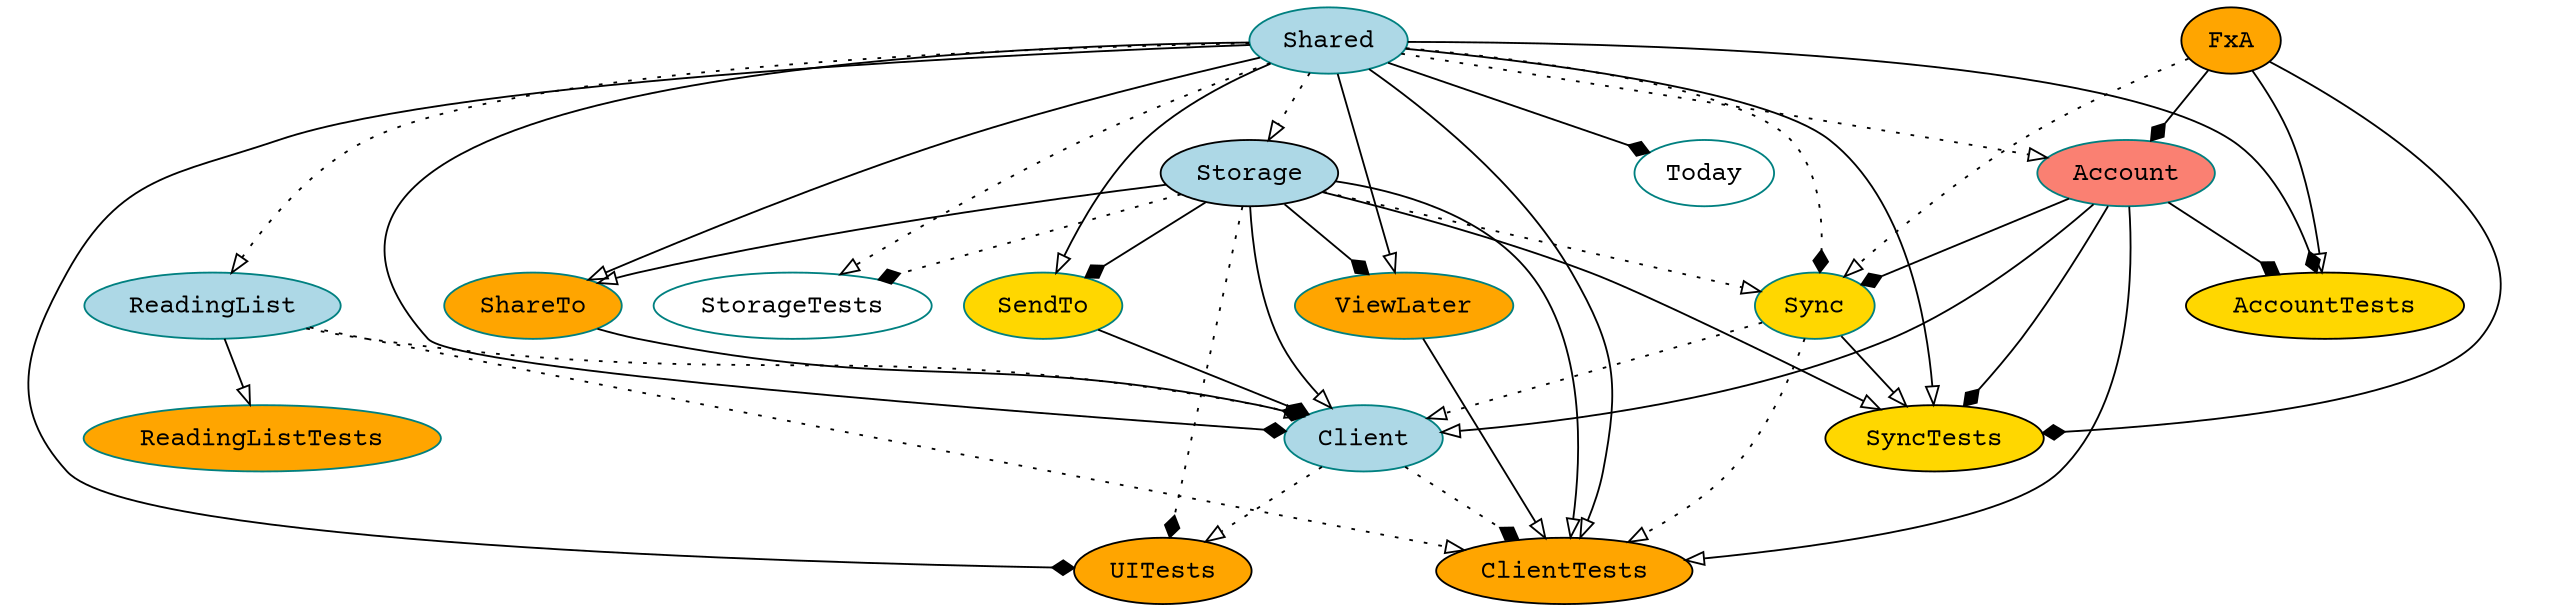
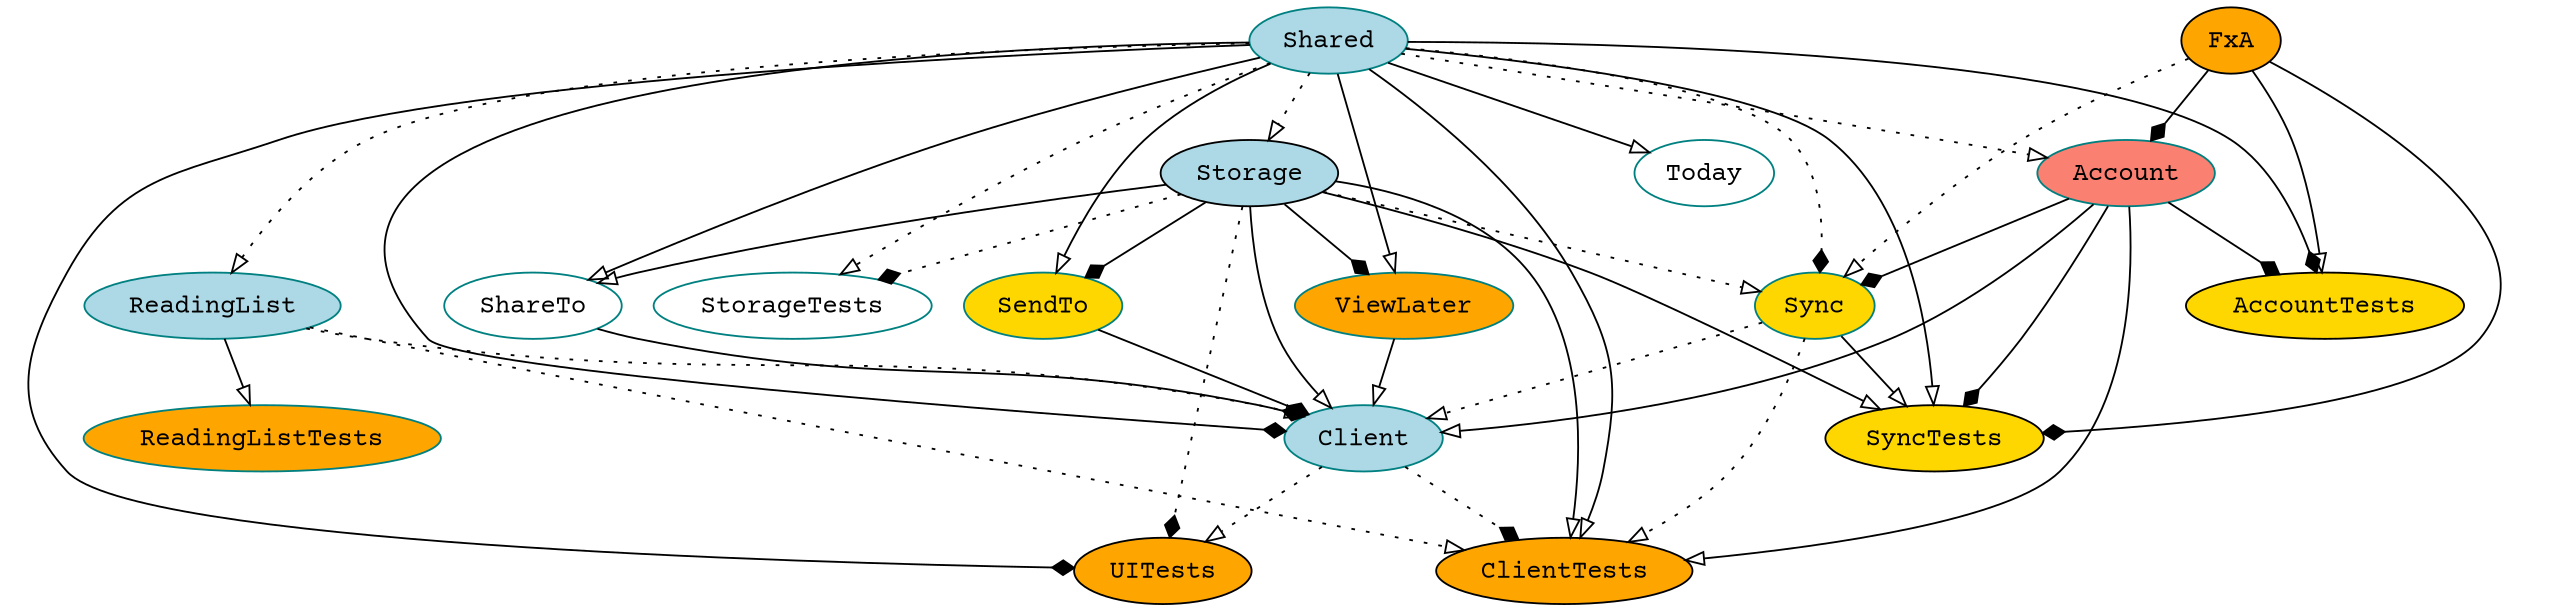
(1510, 104) -> (1510, 104)
(533, 306) -> (533, 306)
(1488, 444) -> (1387, 363)
